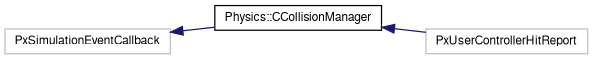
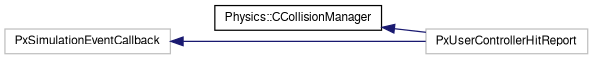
(199, 29) -> (304, 41)
